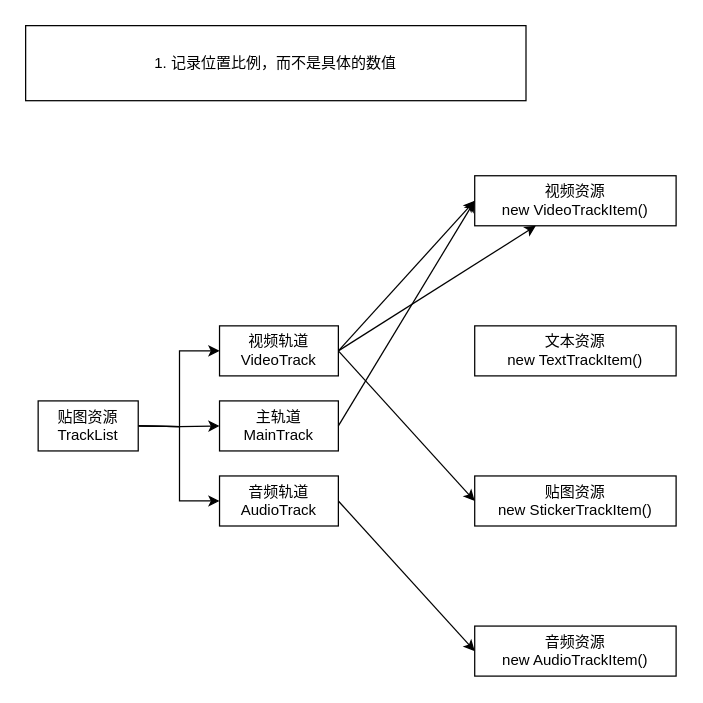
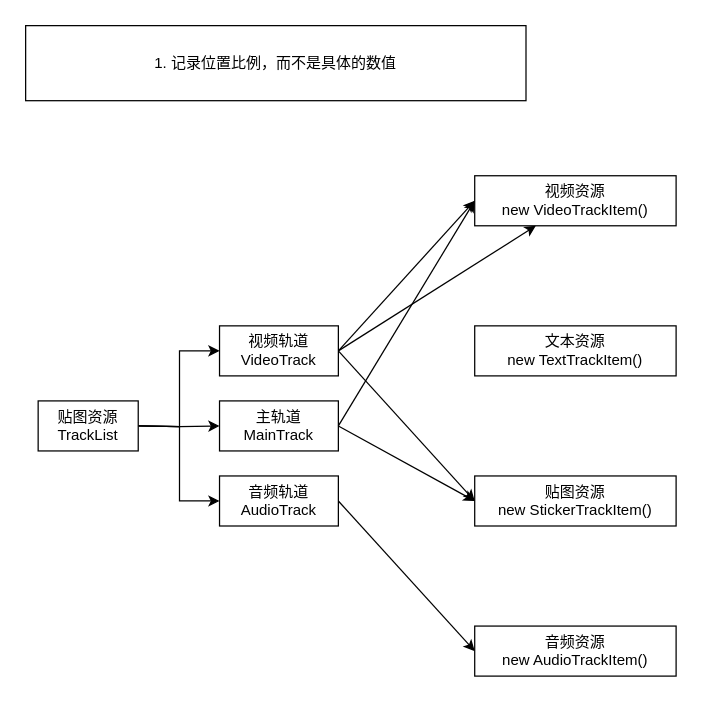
none -> (402, 461)
